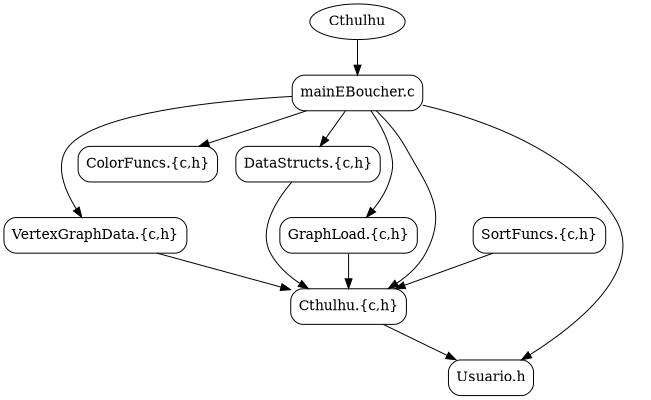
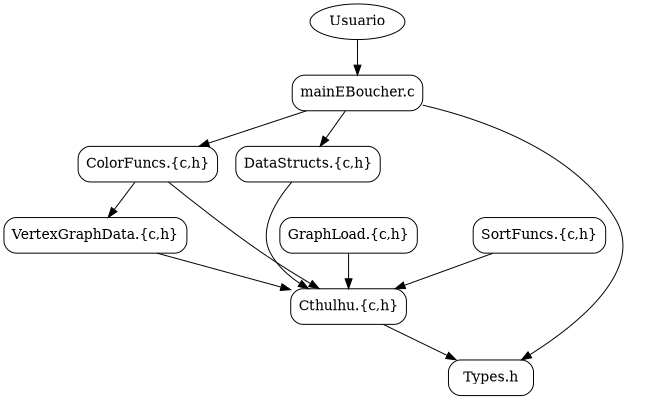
(357, 22) -> (357, 22)
(143, 114) -> (125, 196)
(392, 160) -> none
(431, 196) -> (238, 235)
(491, 378) -> (491, 378)
